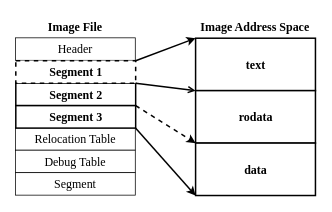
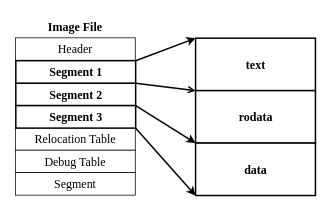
(255, 27) -> none
(76, 72) -> (76, 72)
(163, 123) -> (163, 123)
